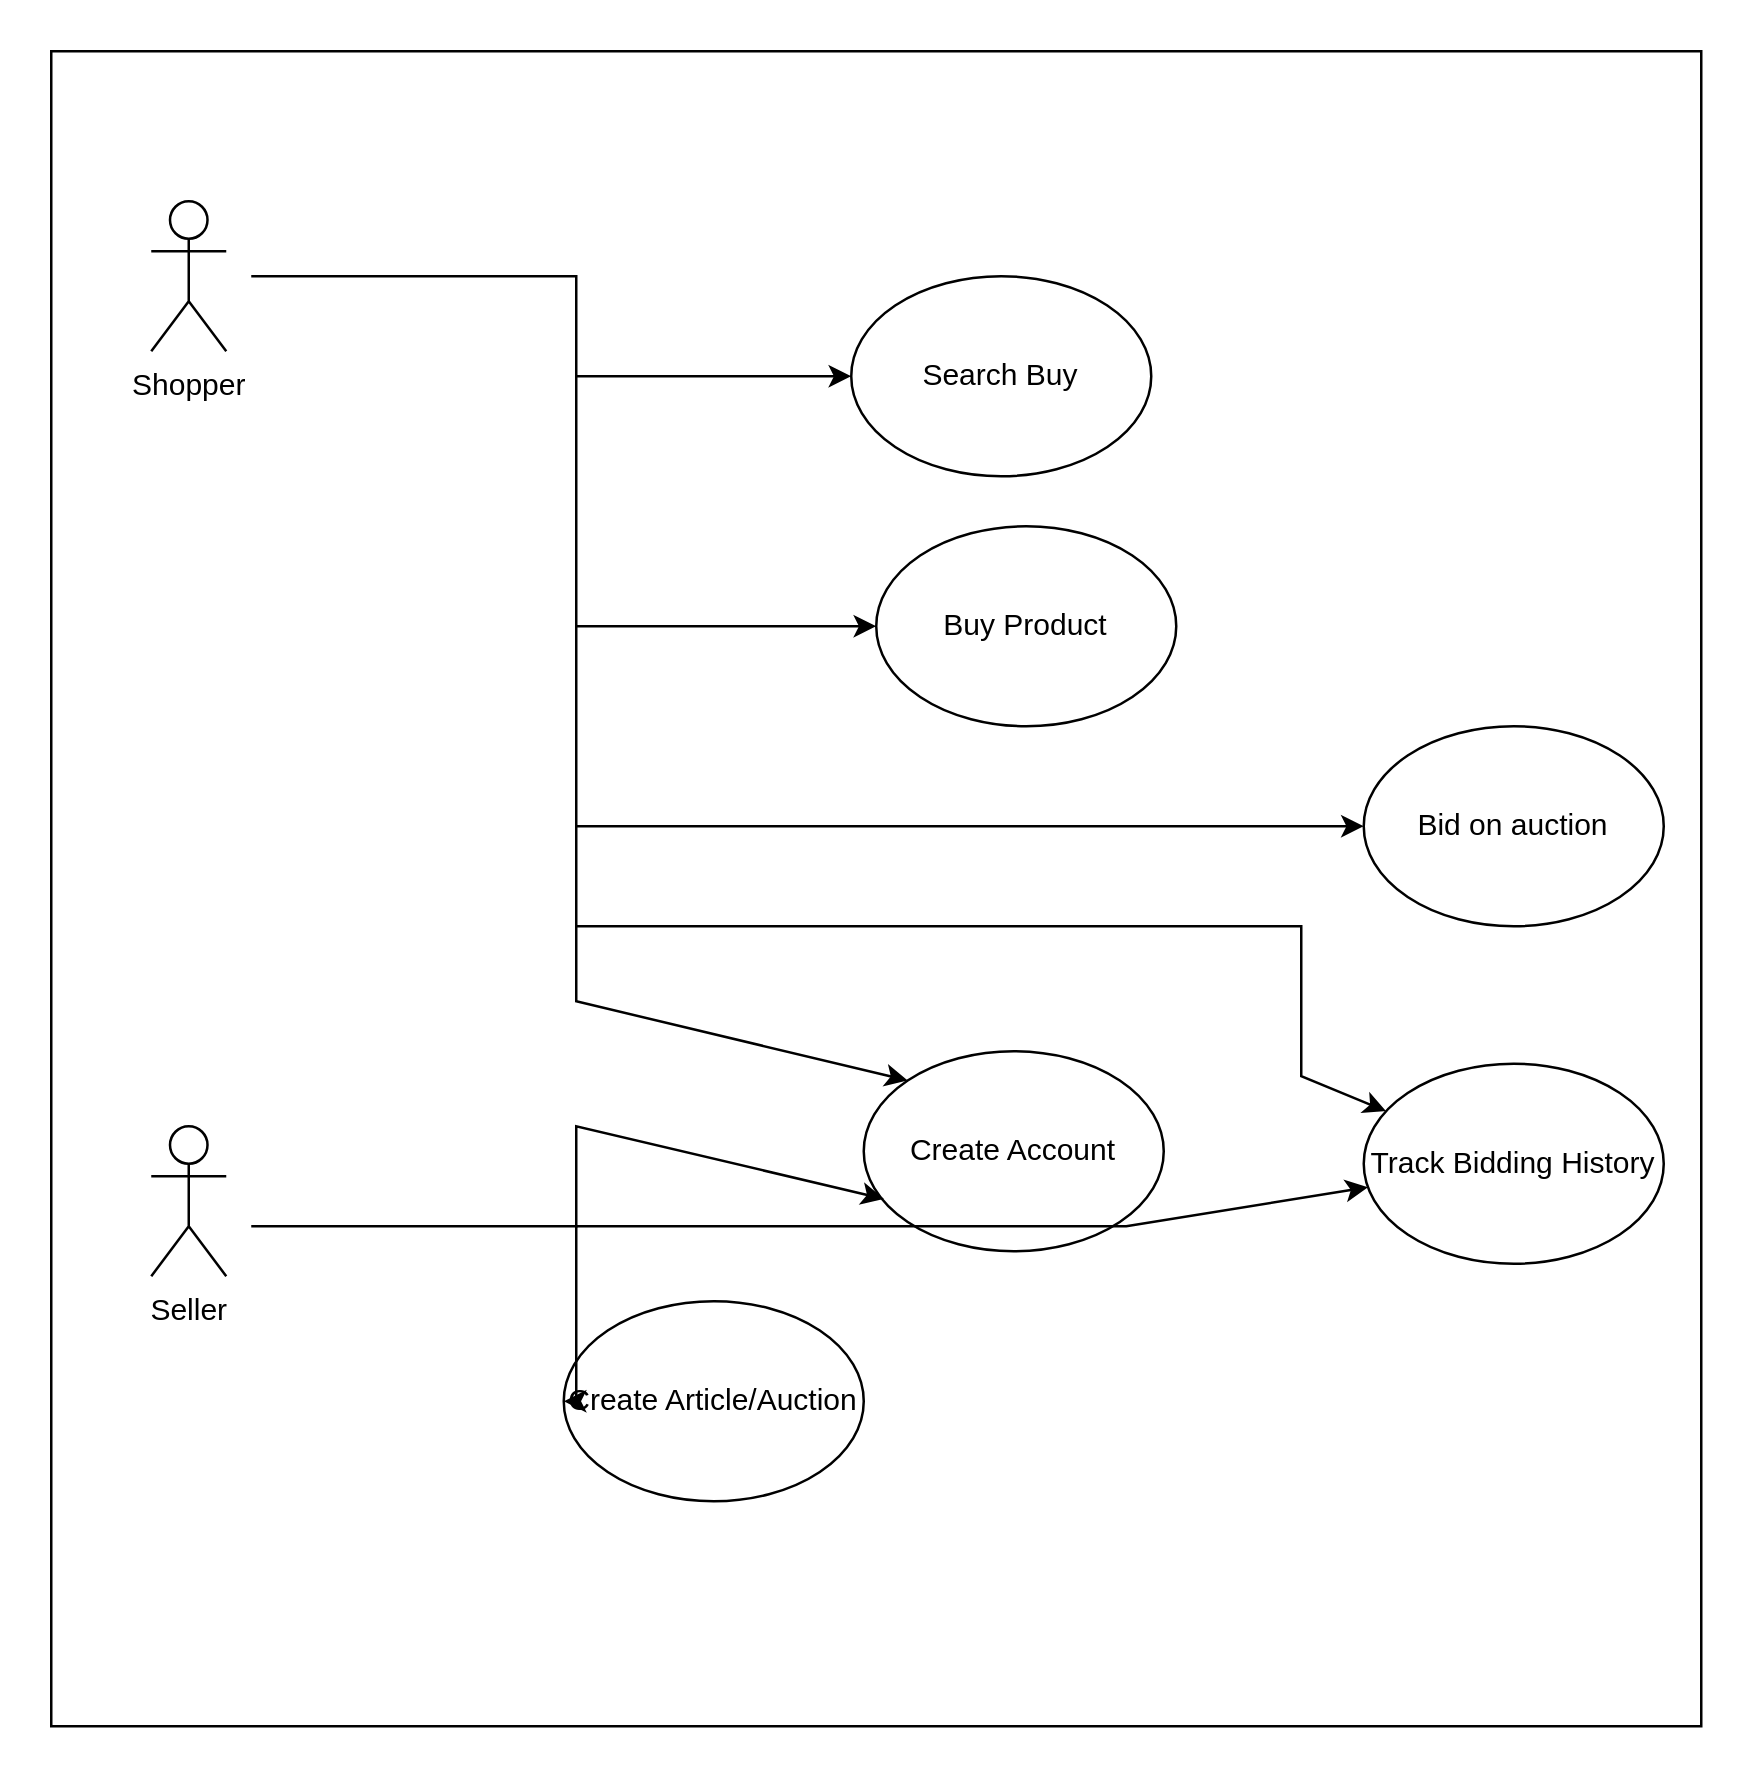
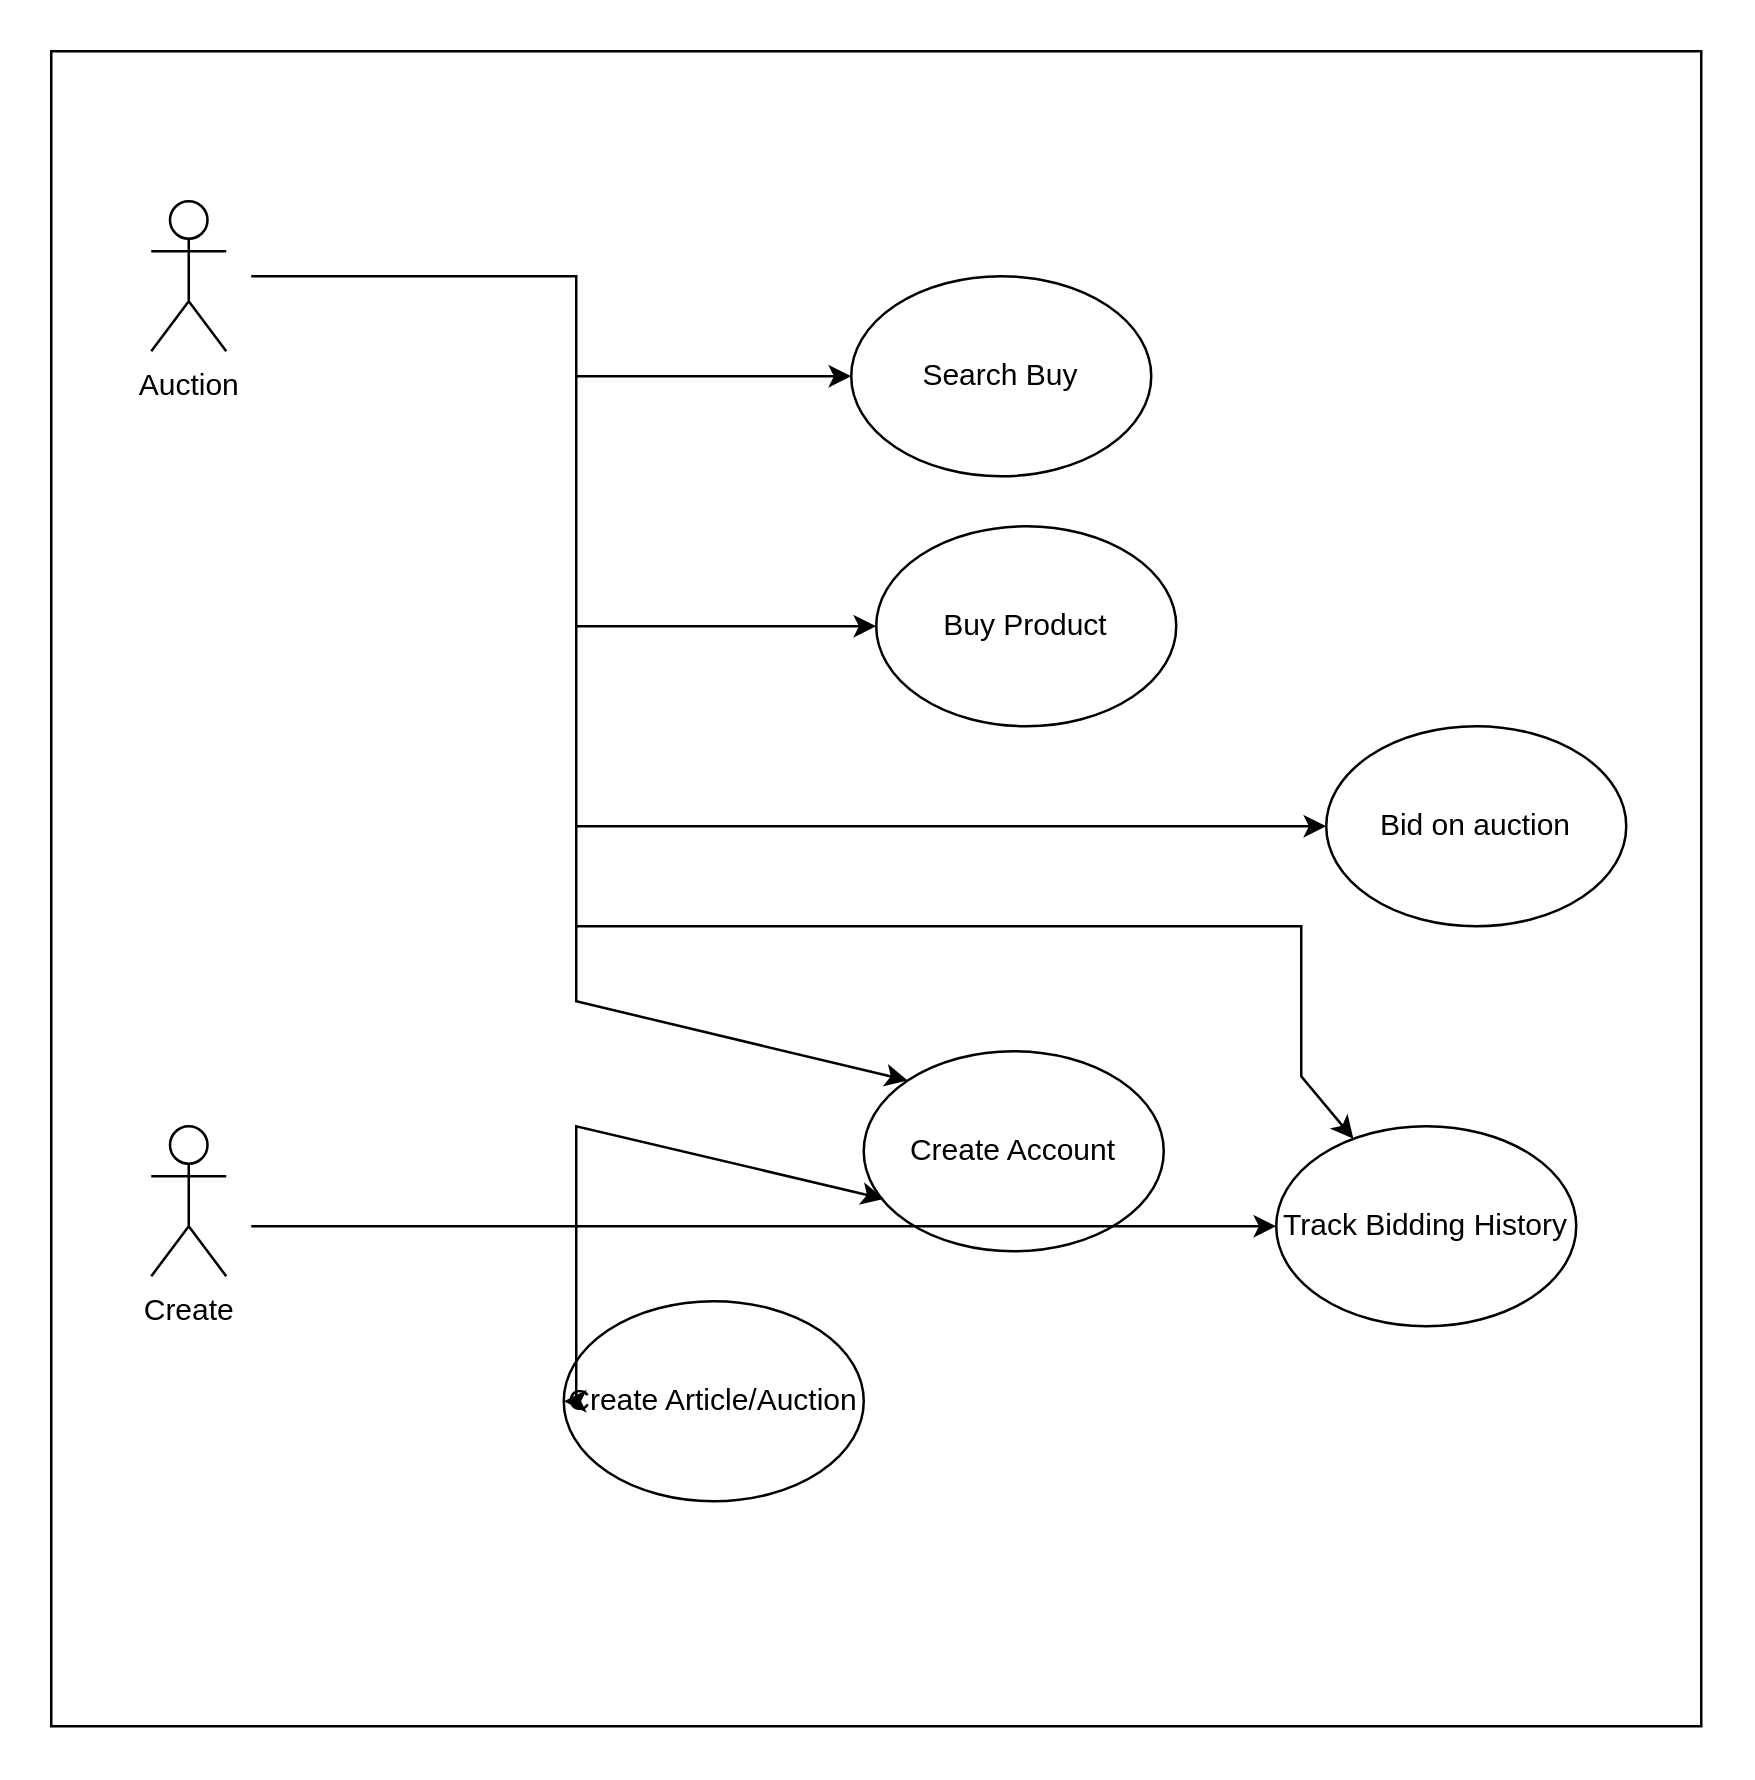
(190, 387) -> (190, 387)
(1514, 826) -> (1476, 826)
(1514, 1164) -> (1426, 1226)
(190, 1312) -> (190, 1312)
